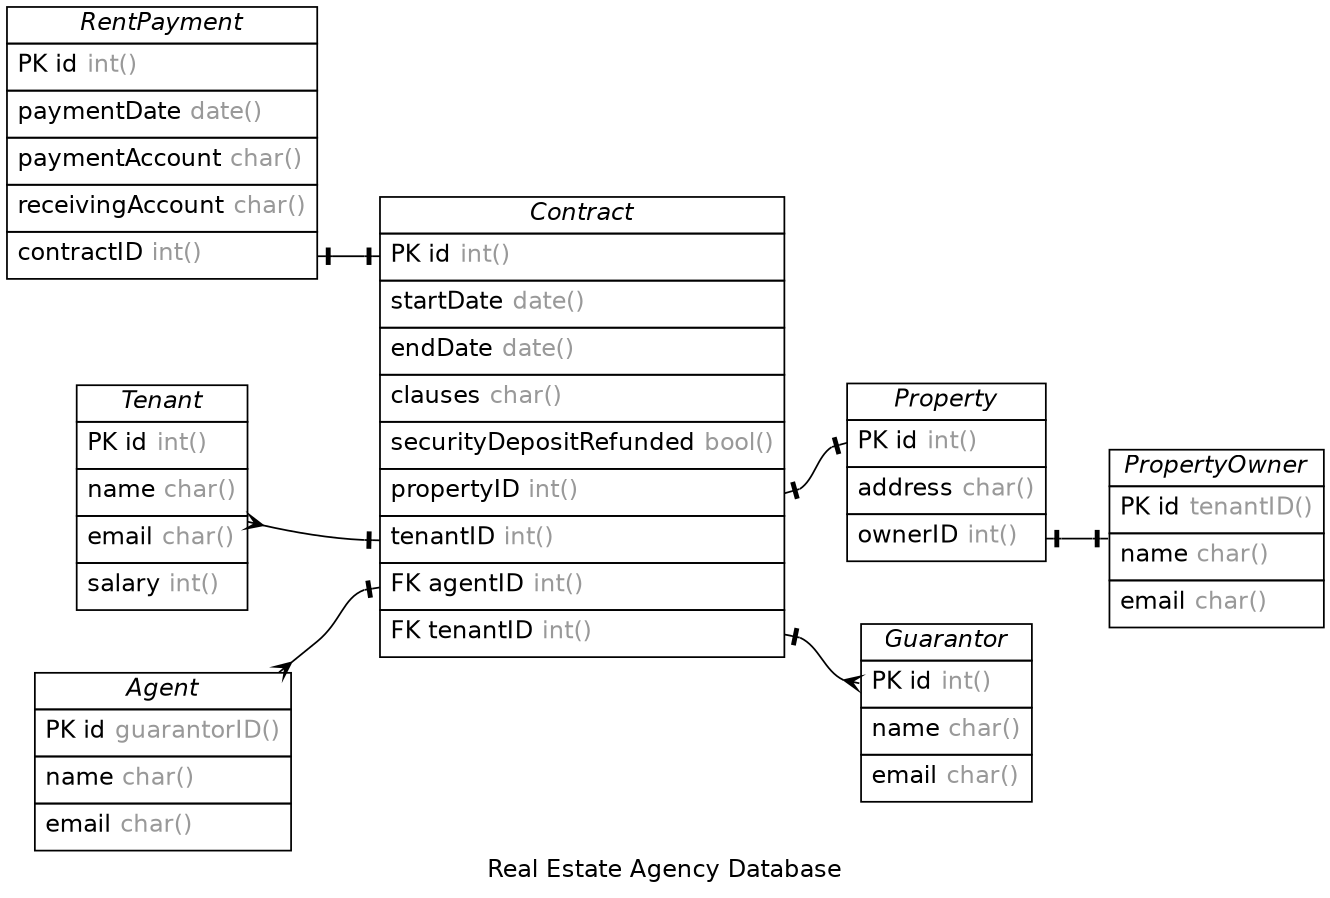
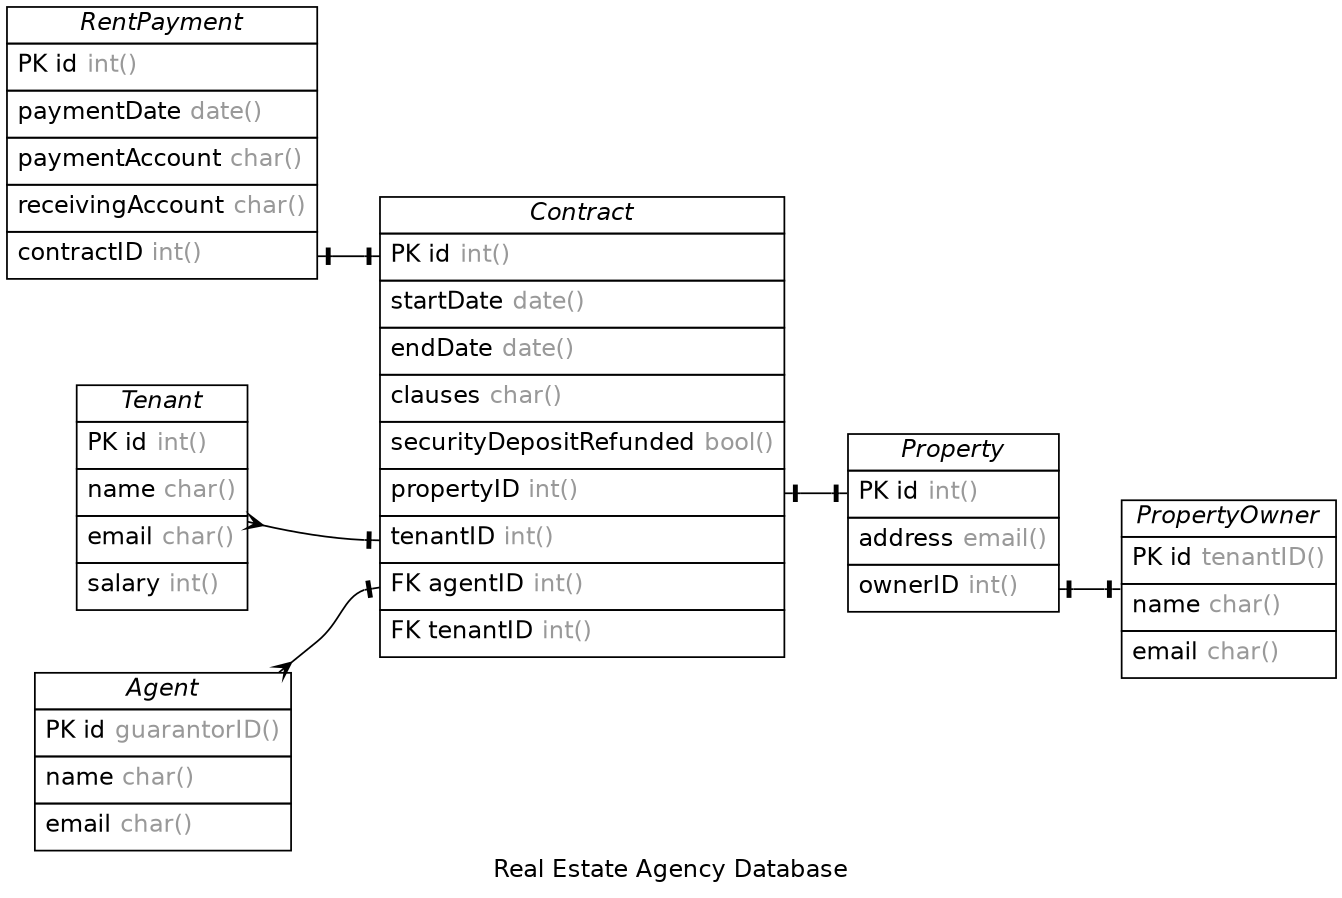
(999, 488) -> (1006, 539)
(946, 713) -> none
